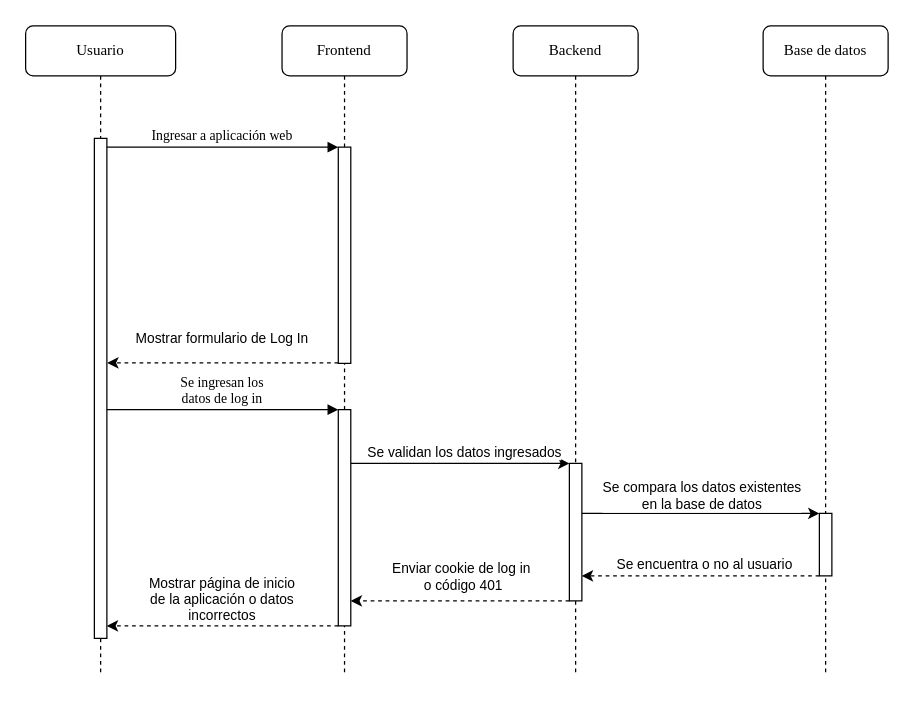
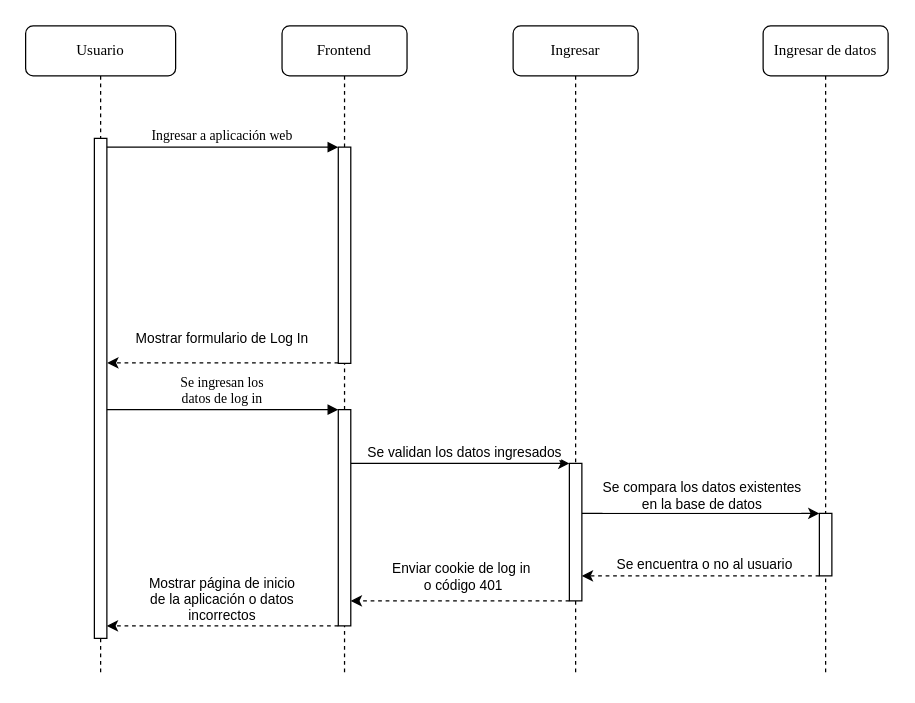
(576, 51) -> (576, 51)
(826, 51) -> (826, 51)
